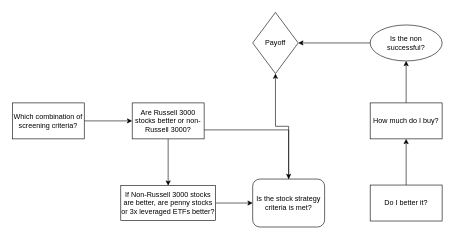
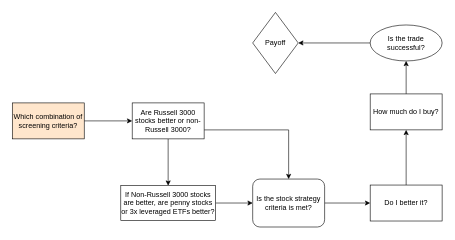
(407, 43) -> (407, 43)
(276, 103) -> (365, 203)
(48, 121) -> (48, 121)
(407, 121) -> (407, 112)
